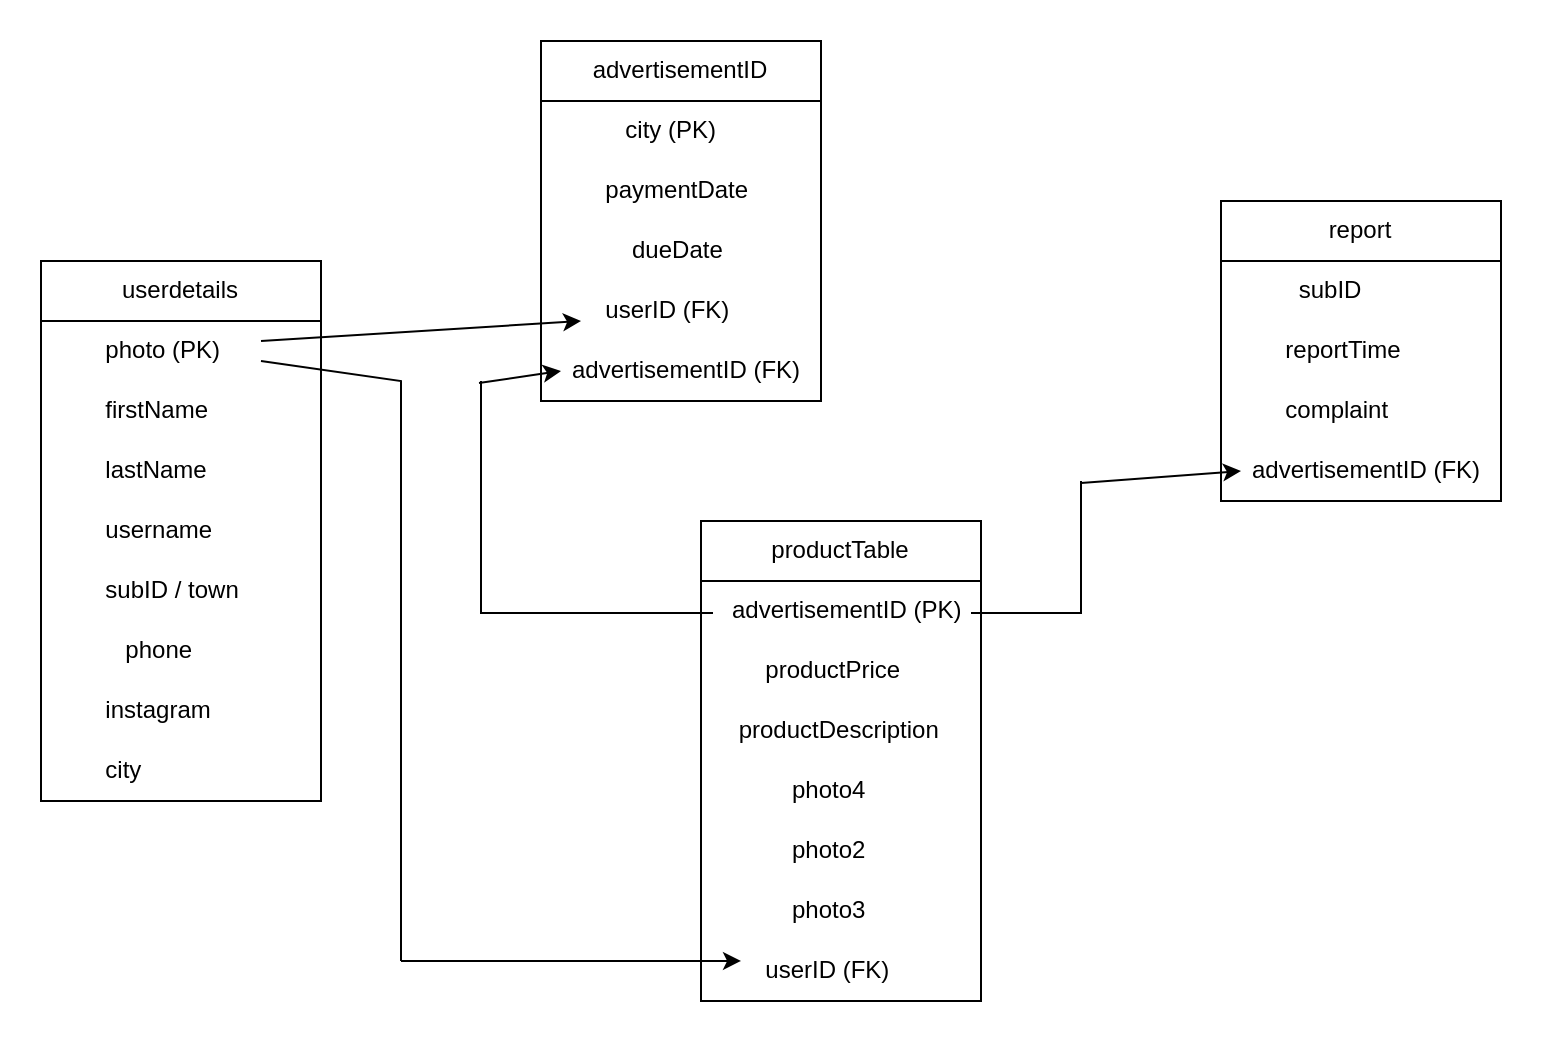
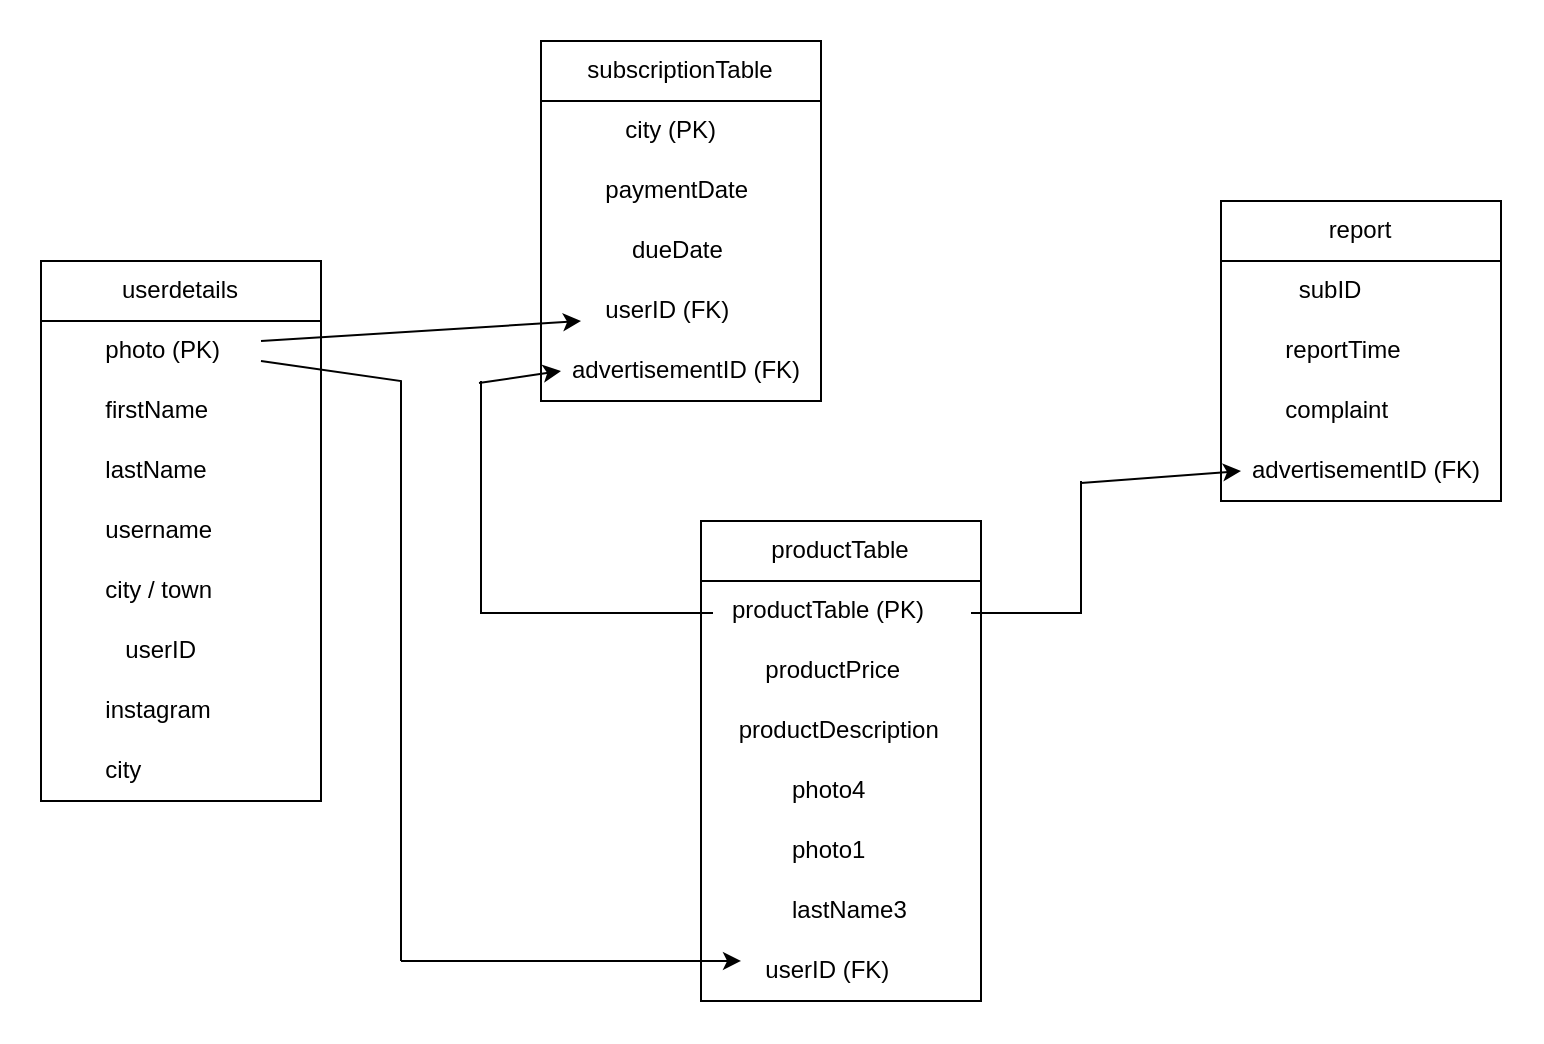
(681, 71) -> (681, 71)
(127, 591) -> (118, 591)
(841, 611) -> (821, 611)
(87, 651) -> (93, 651)
(753, 851) -> (753, 851)
(753, 911) -> (770, 911)
